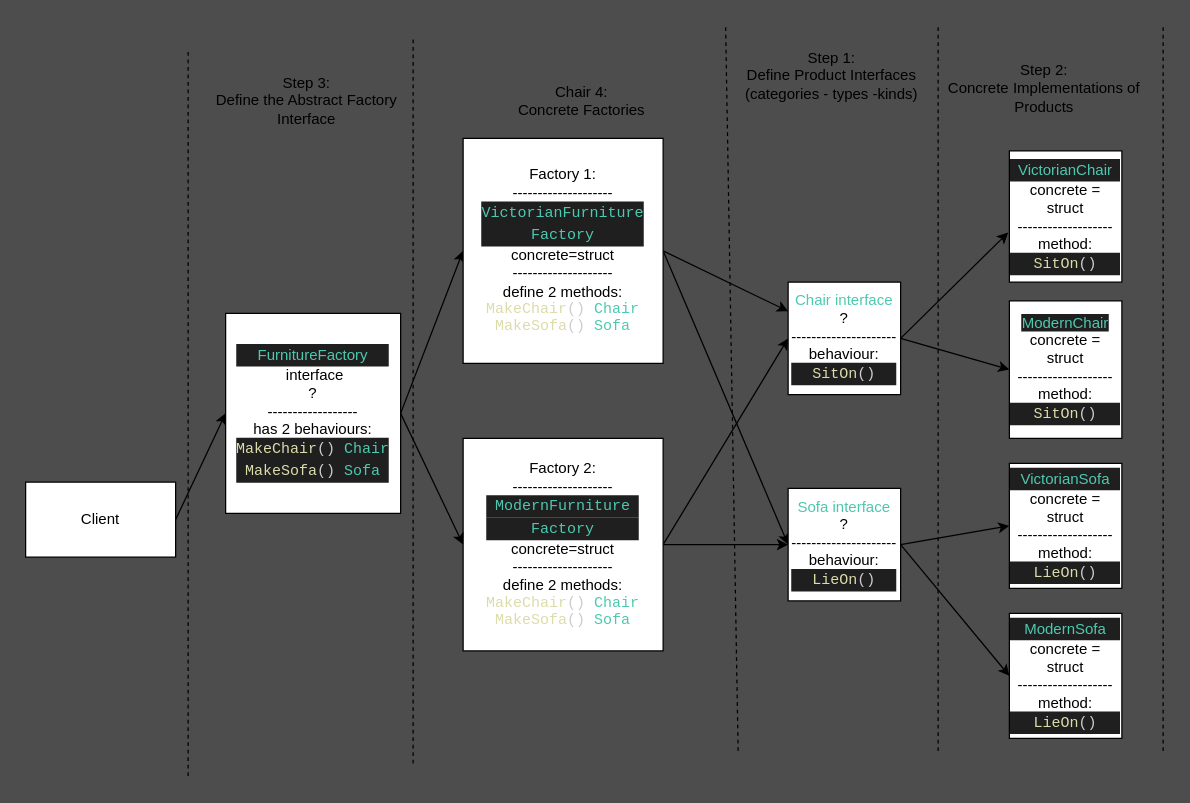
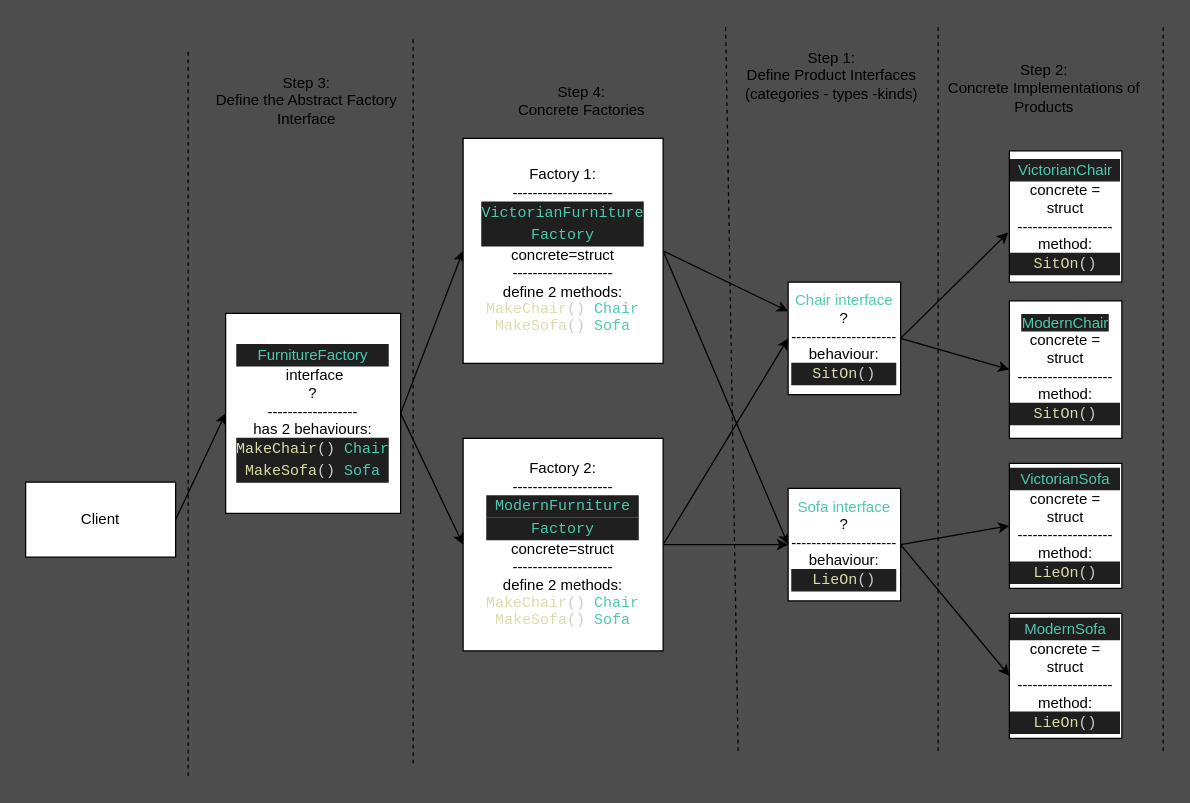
(582, 101) -> (582, 101)
